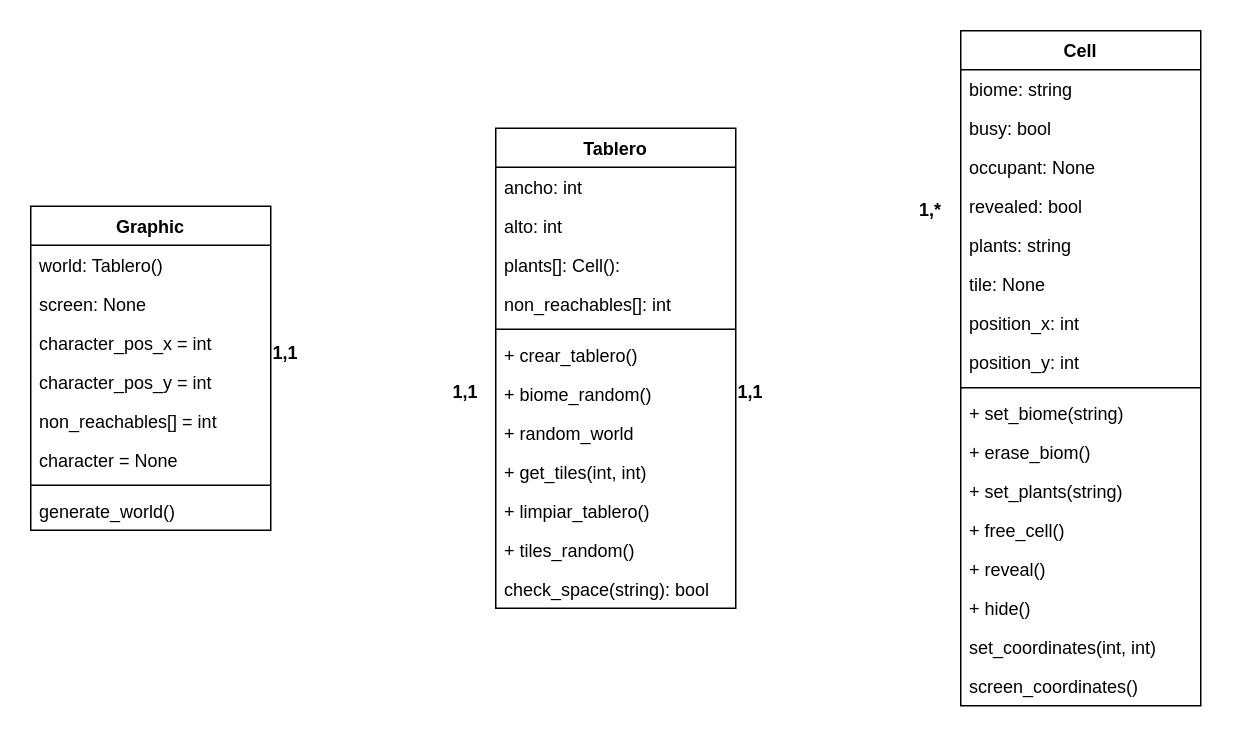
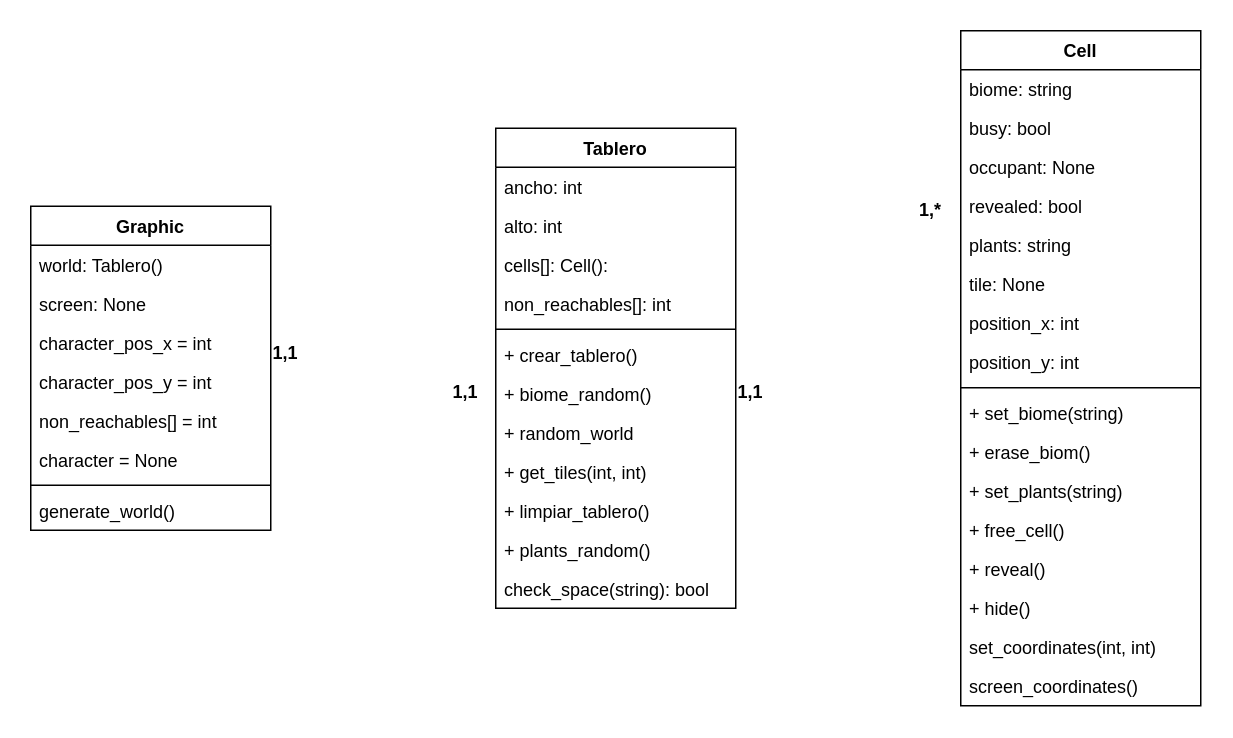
(576, 266) -> (568, 266)
(578, 551) -> (585, 551)
